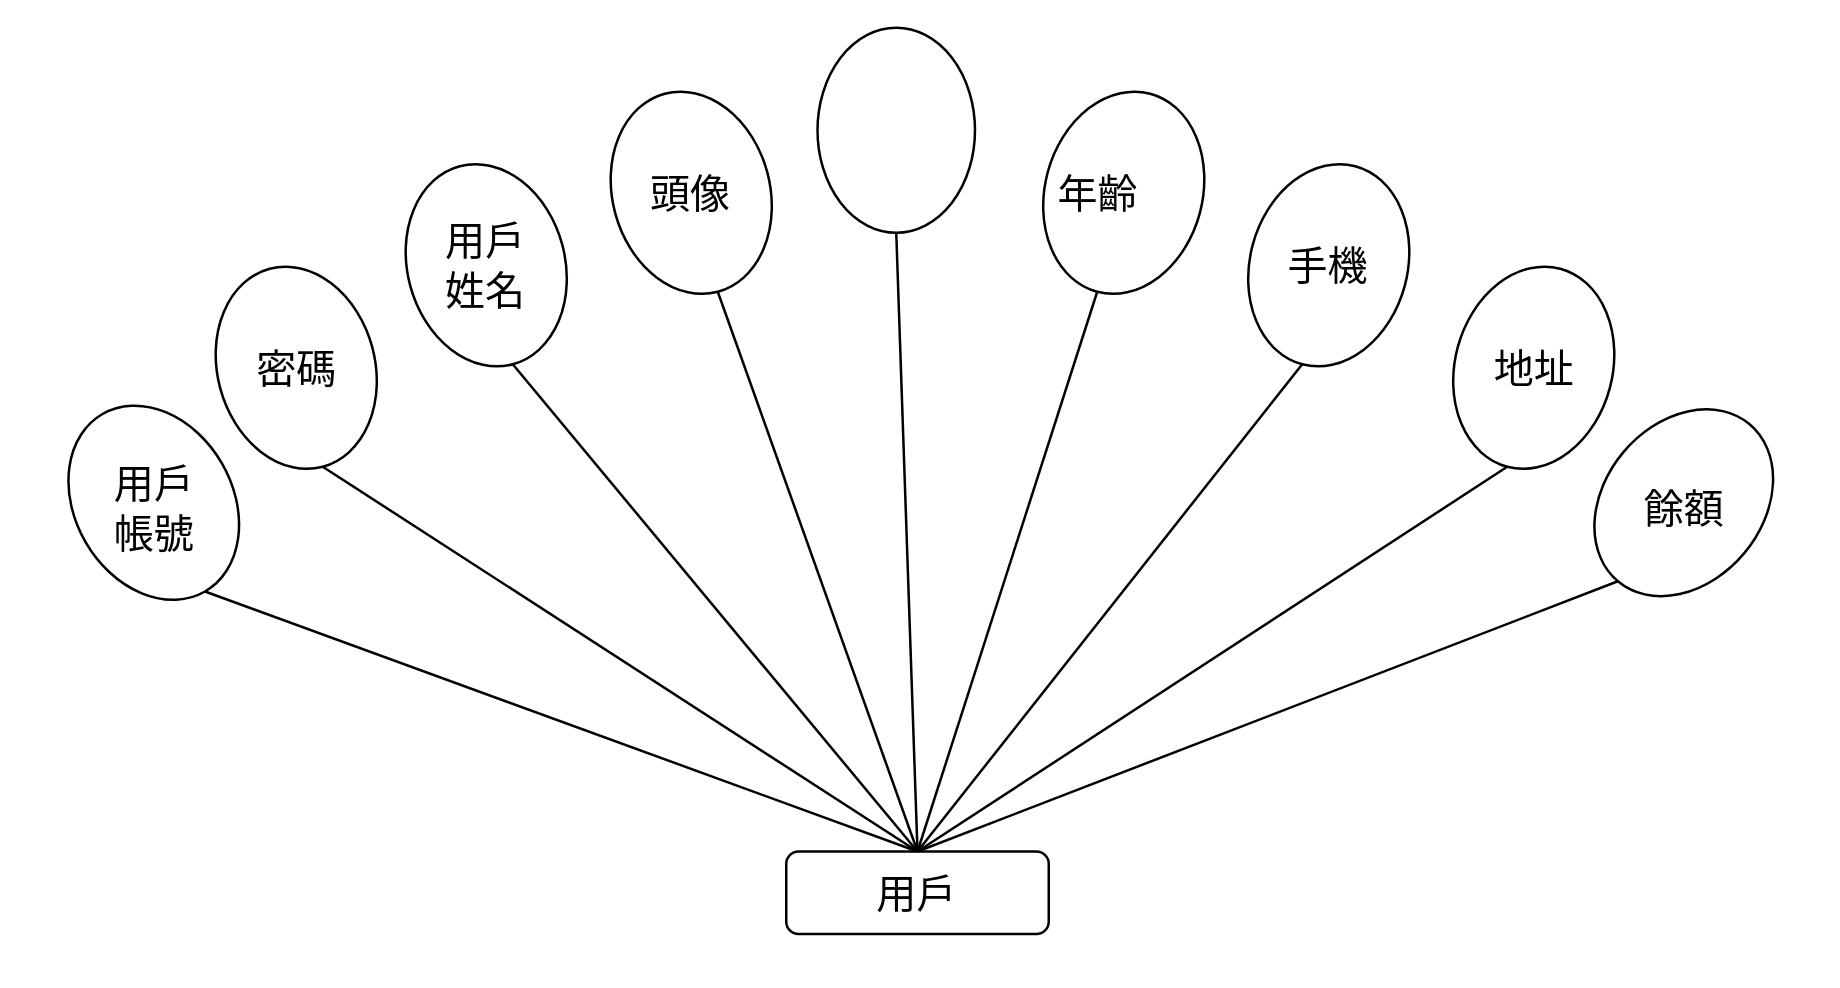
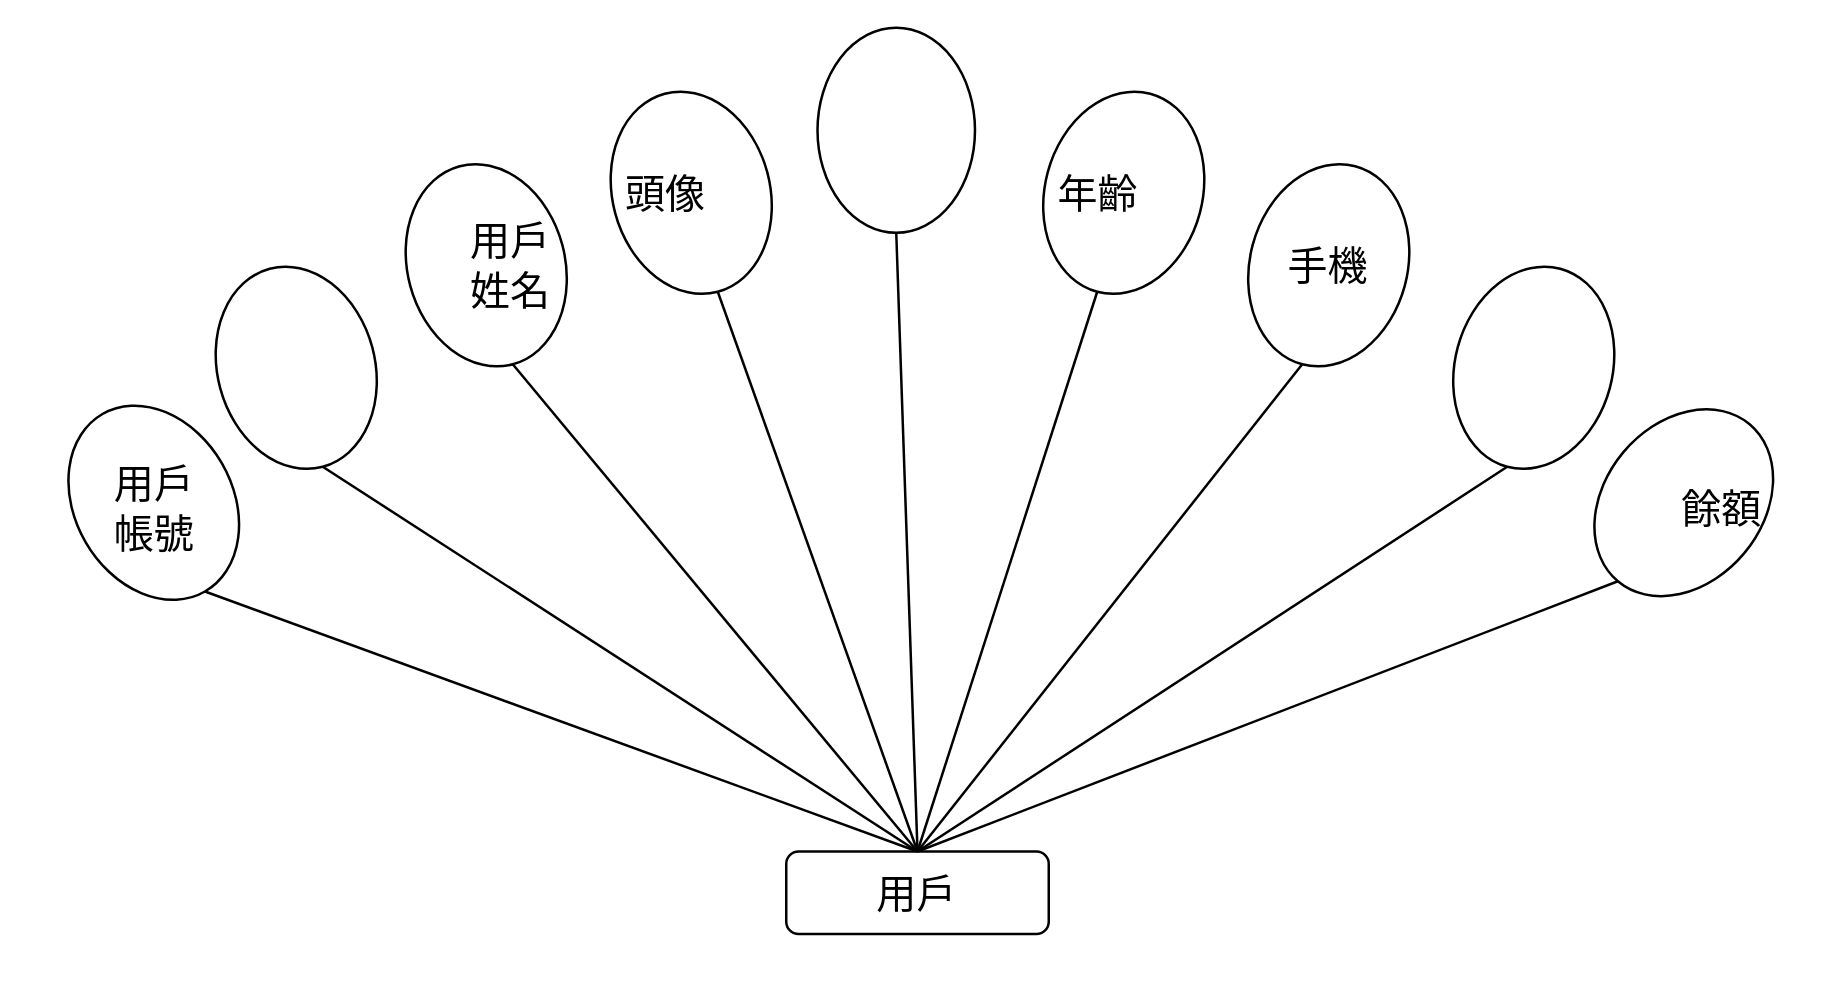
(691, 193) -> (666, 193)
(486, 265) -> (511, 265)
(296, 368) -> none
(1534, 368) -> none
(1684, 509) -> (1721, 509)
